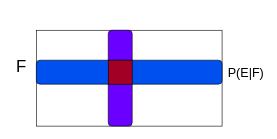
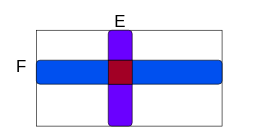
none -> (120, 21)
(246, 72) -> none
